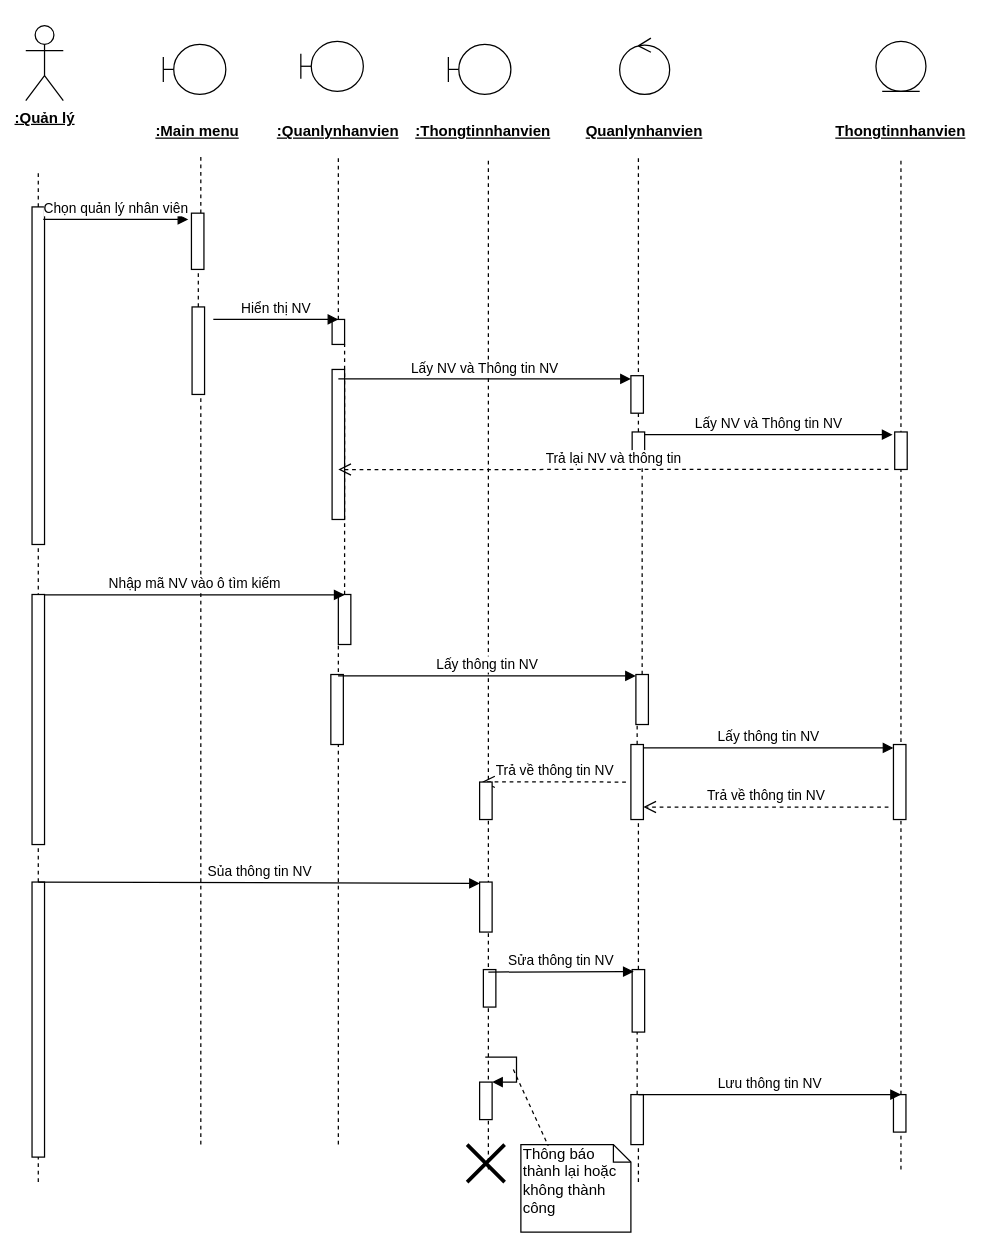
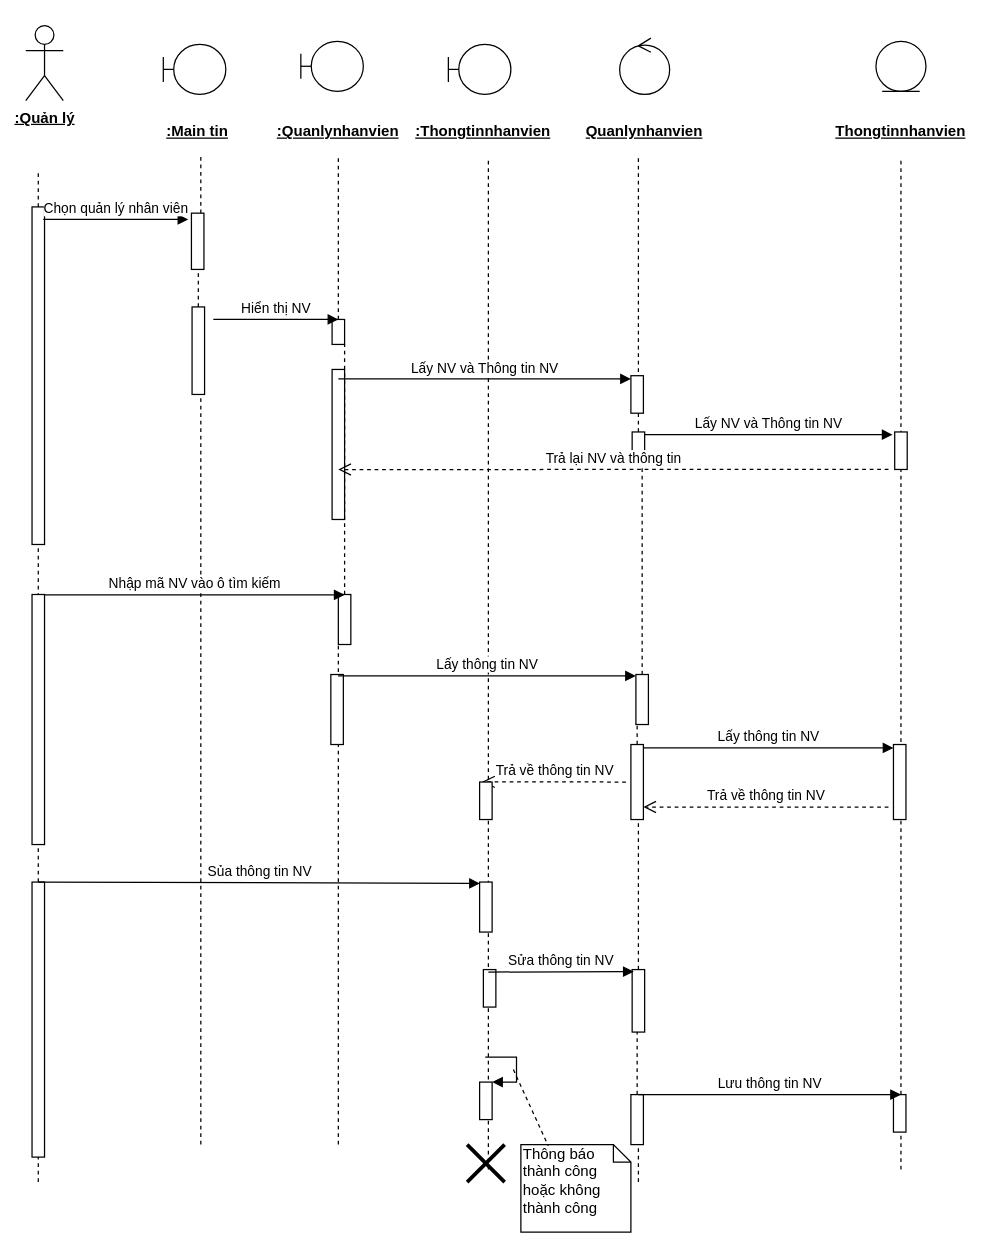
(198, 132) -> (198, 132)
(577, 1173) -> (577, 1182)
